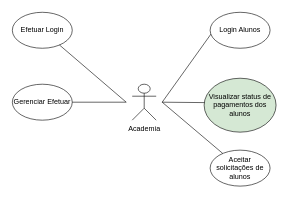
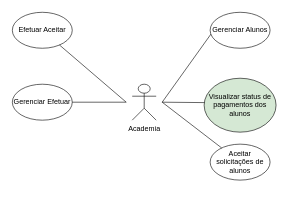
(42, 30) -> (42, 30)
(240, 30) -> (240, 30)
(240, 168) -> (240, 162)
